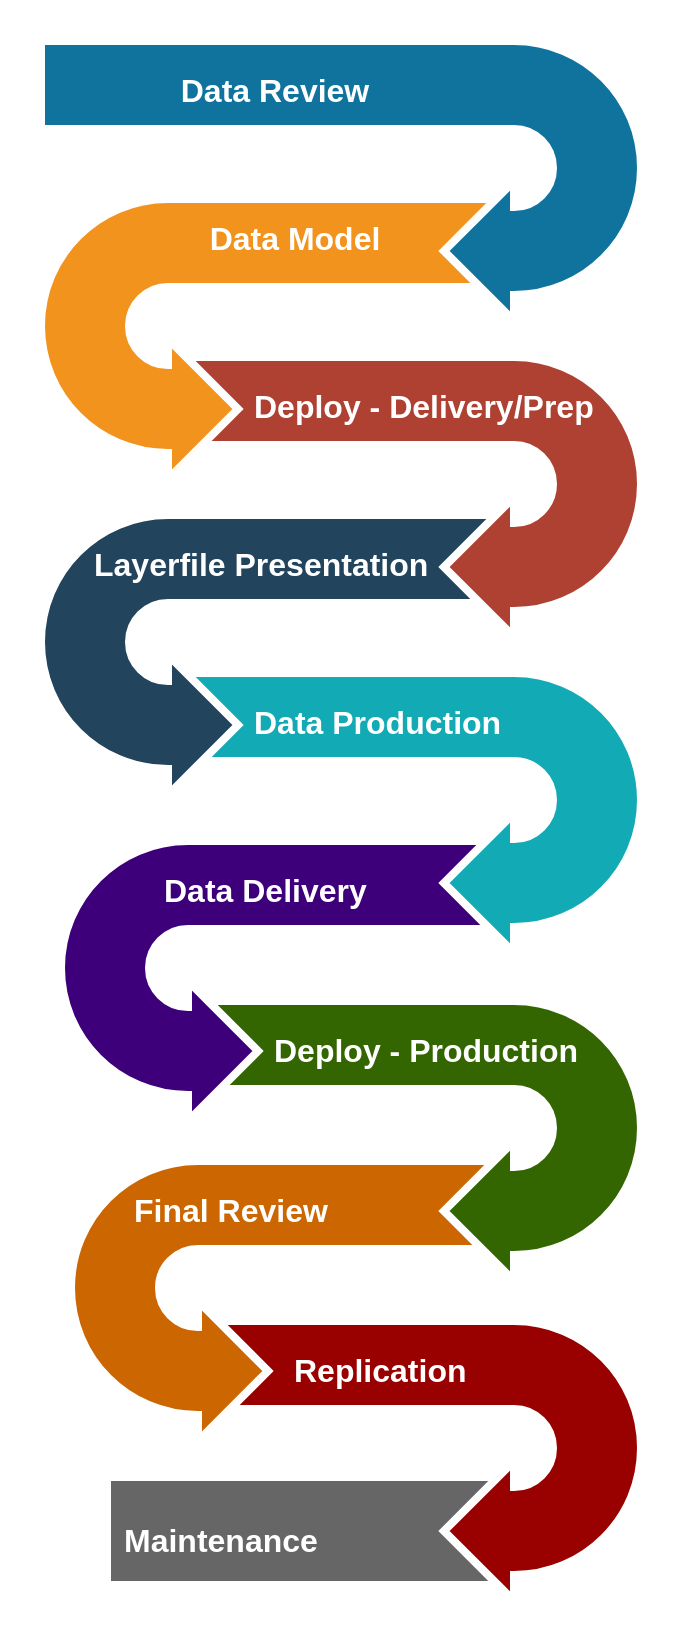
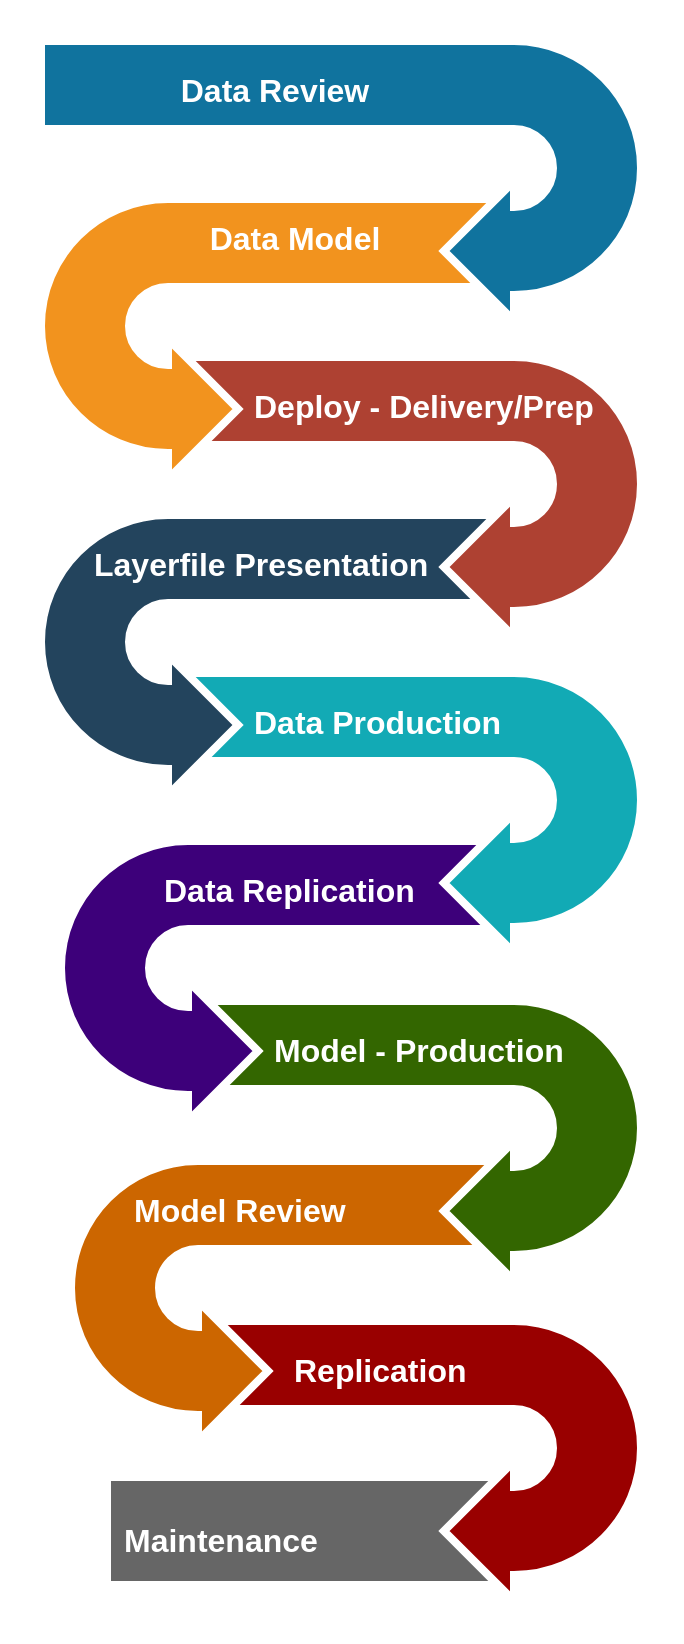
(348, 881) -> (348, 881)
(458, 1041) -> (458, 1041)
(305, 1201) -> (313, 1201)
